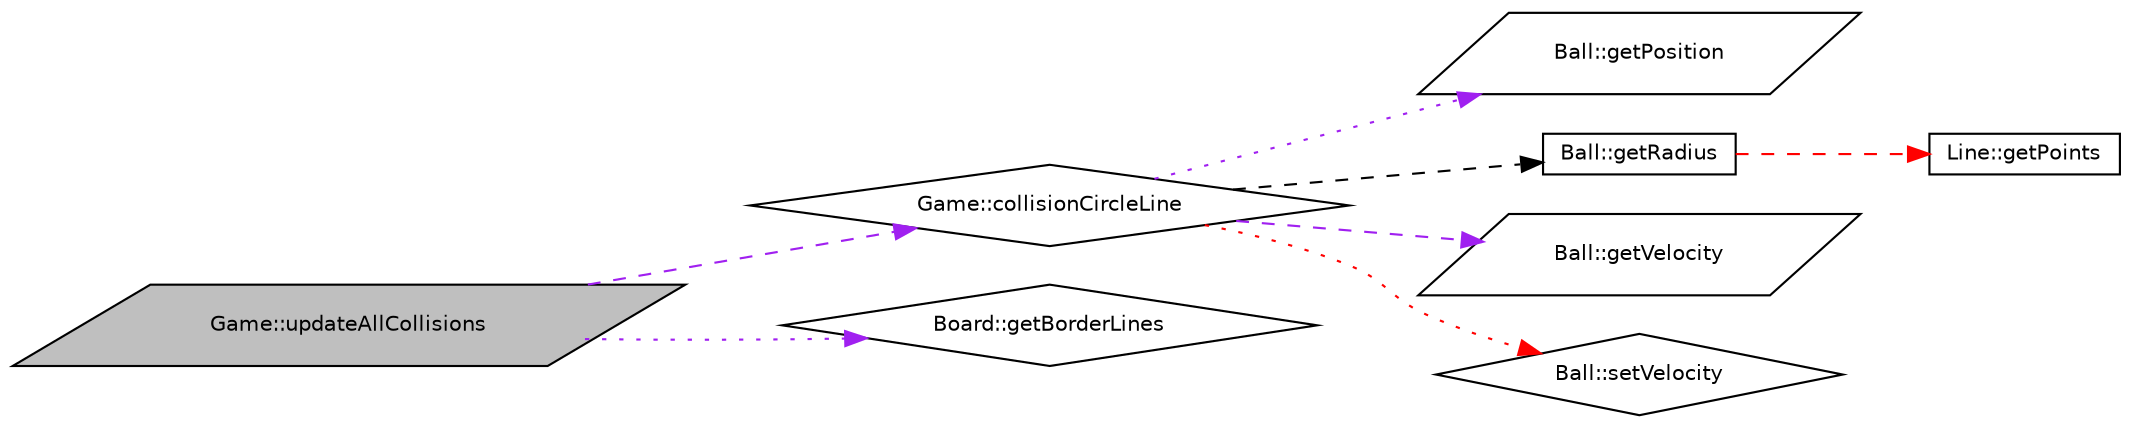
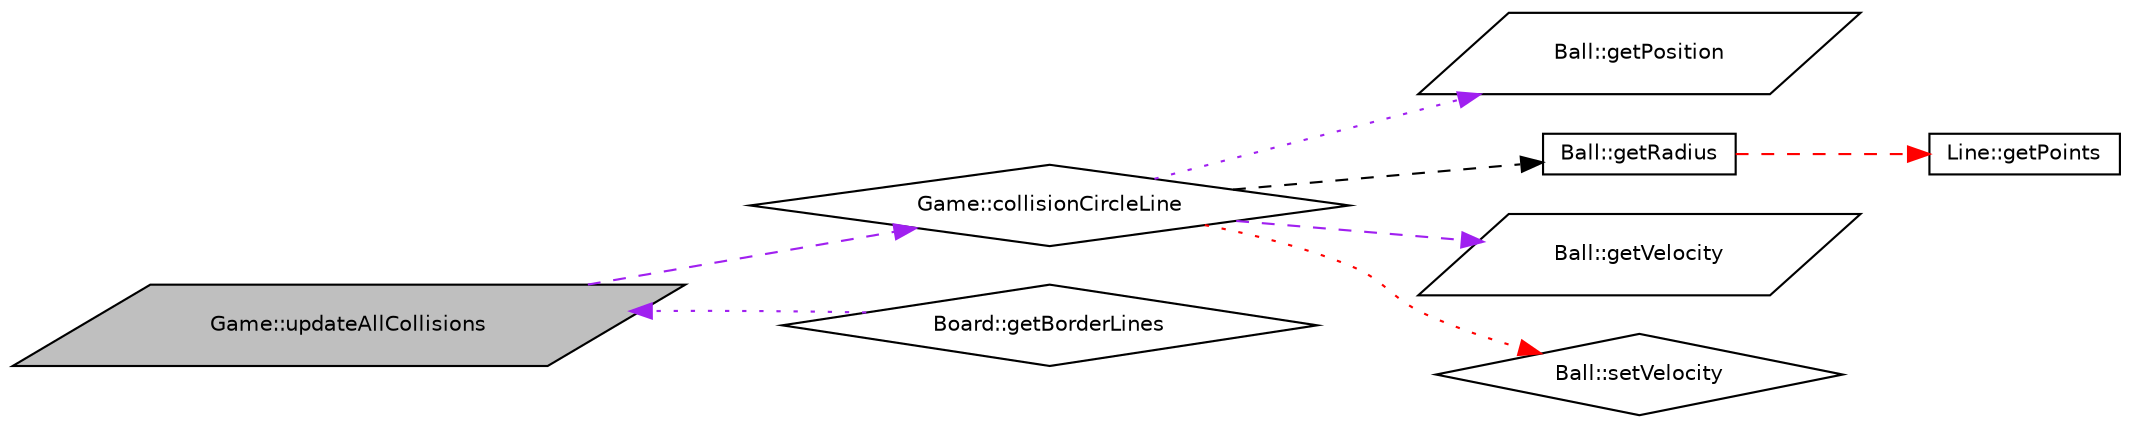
(715, 340) -> (759, 311)
